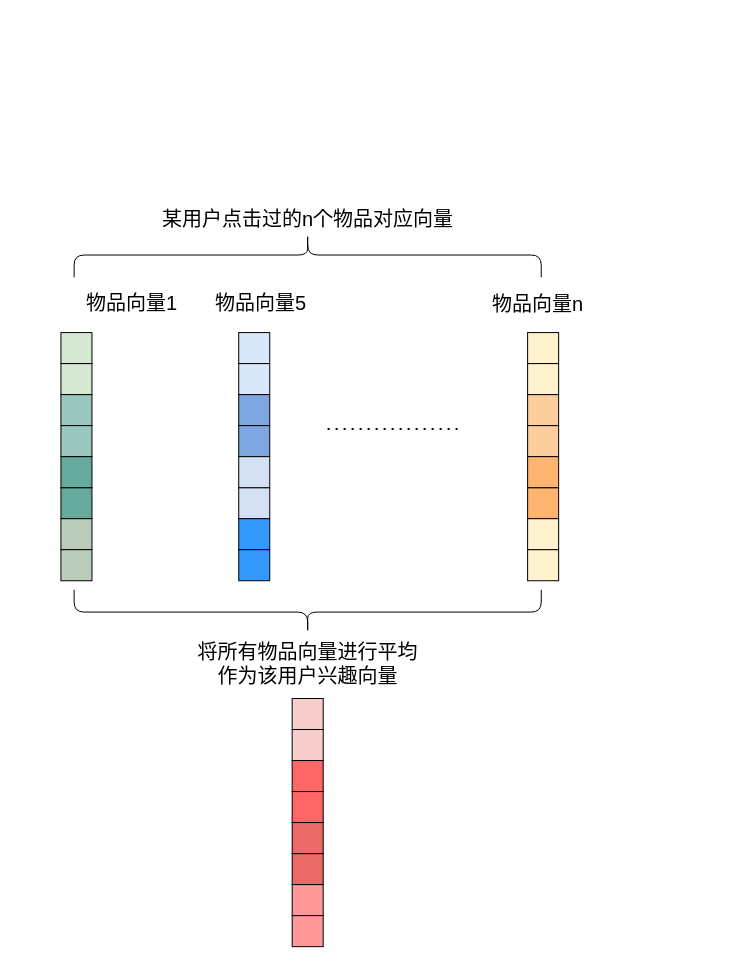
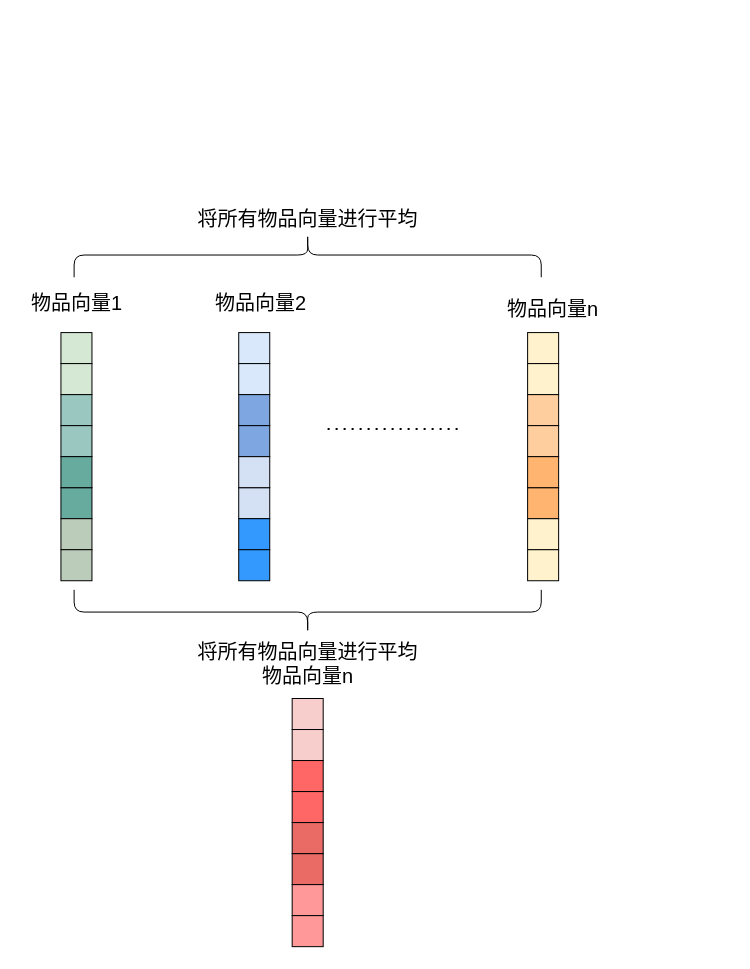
(308, 219) -> (308, 219)
(131, 304) -> (76, 304)
(261, 304) -> (261, 304)
(537, 304) -> (552, 309)
(308, 664) -> (308, 664)
